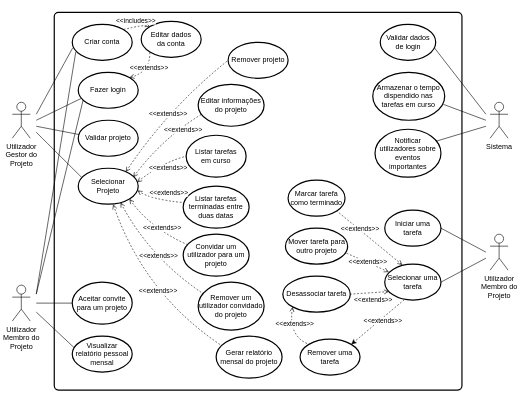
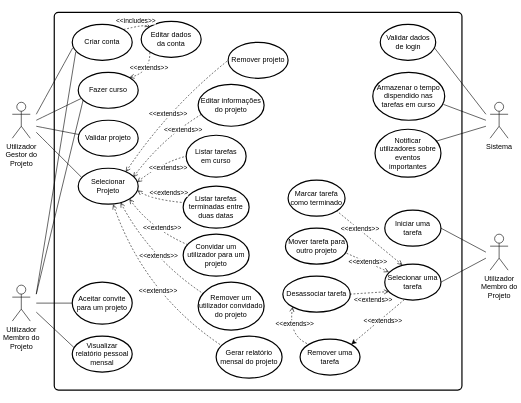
(108, 90) -> (108, 90)
